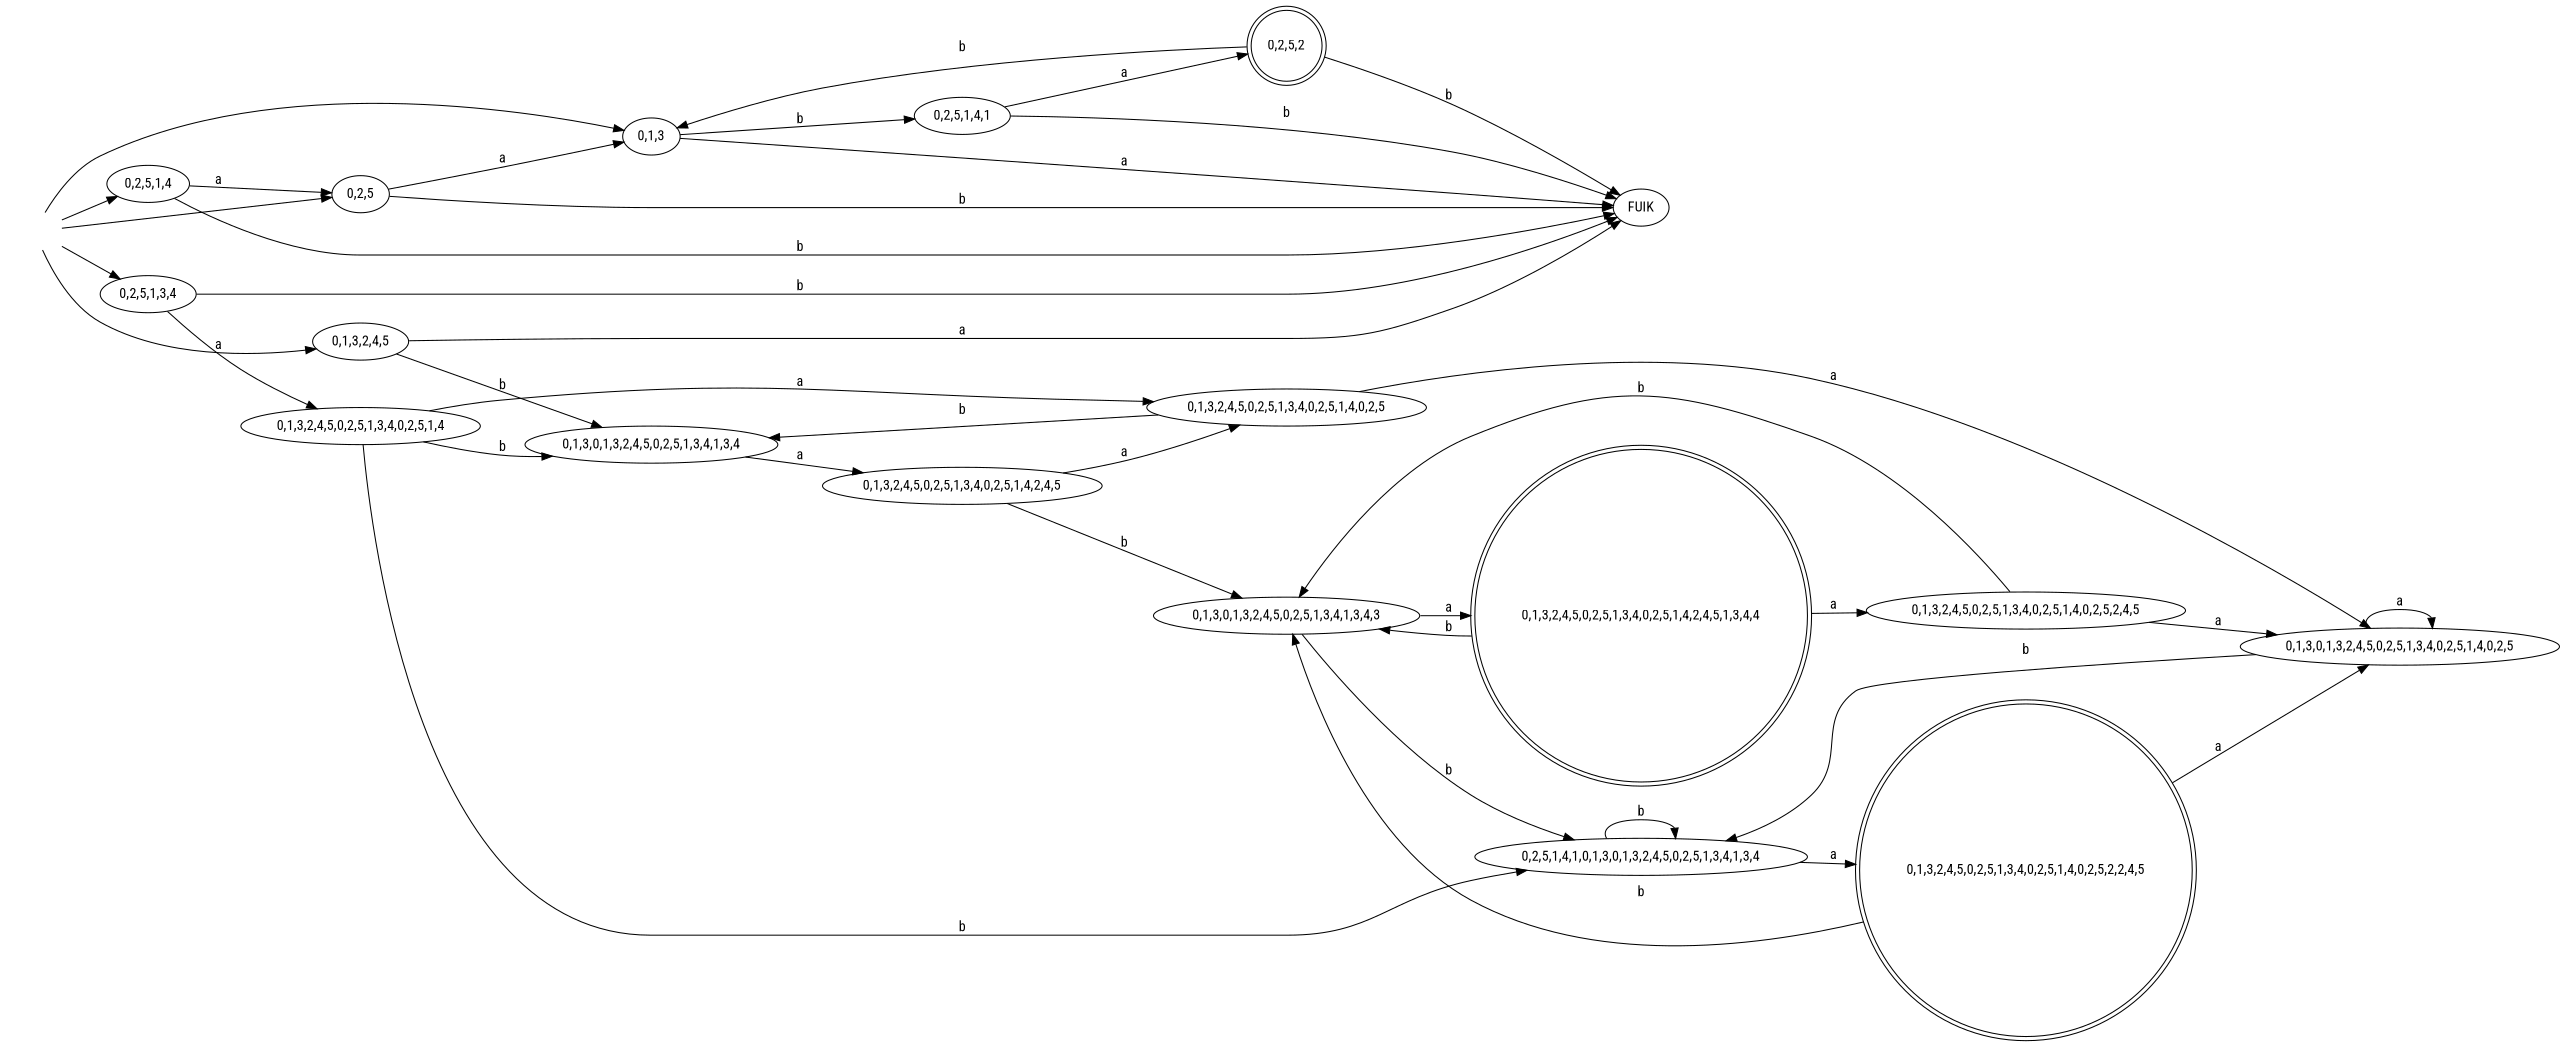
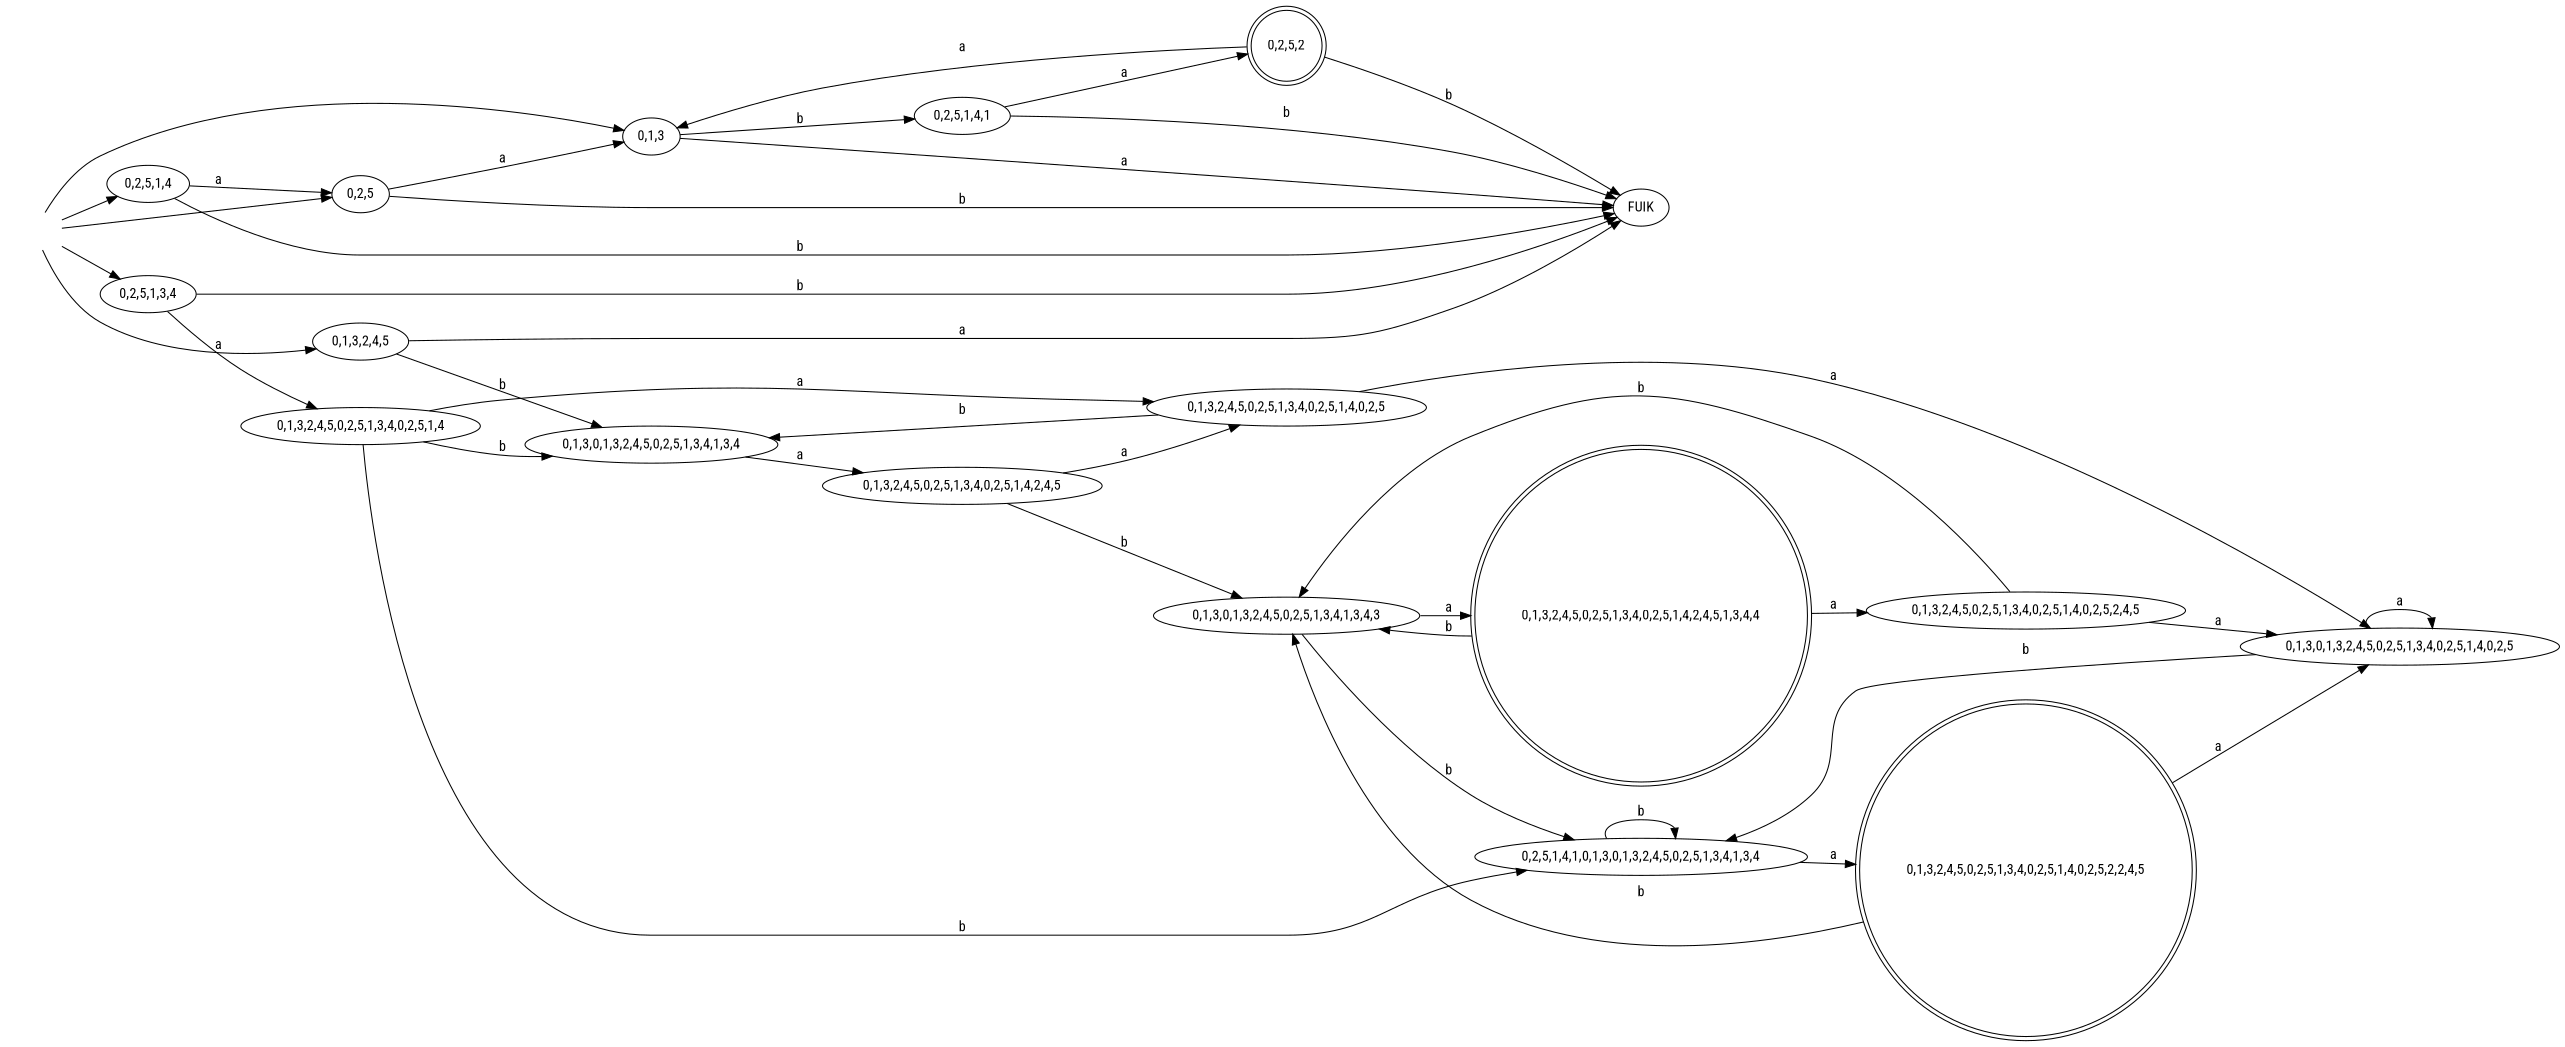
(962, 47) -> (962, 47)
